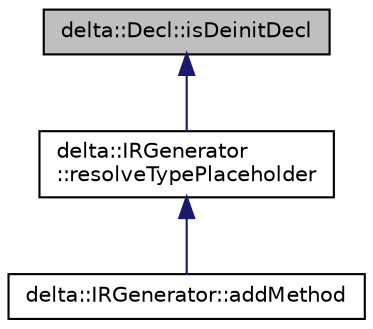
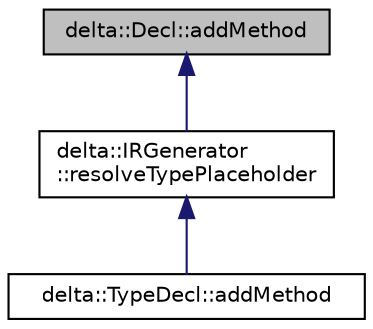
(187, 32) -> (187, 32)
(187, 297) -> (187, 297)
